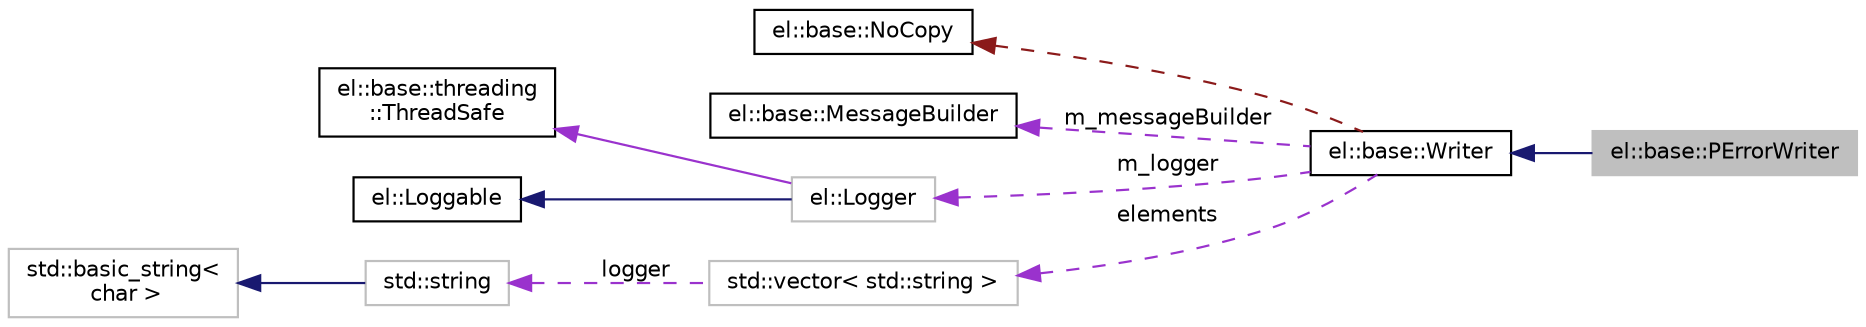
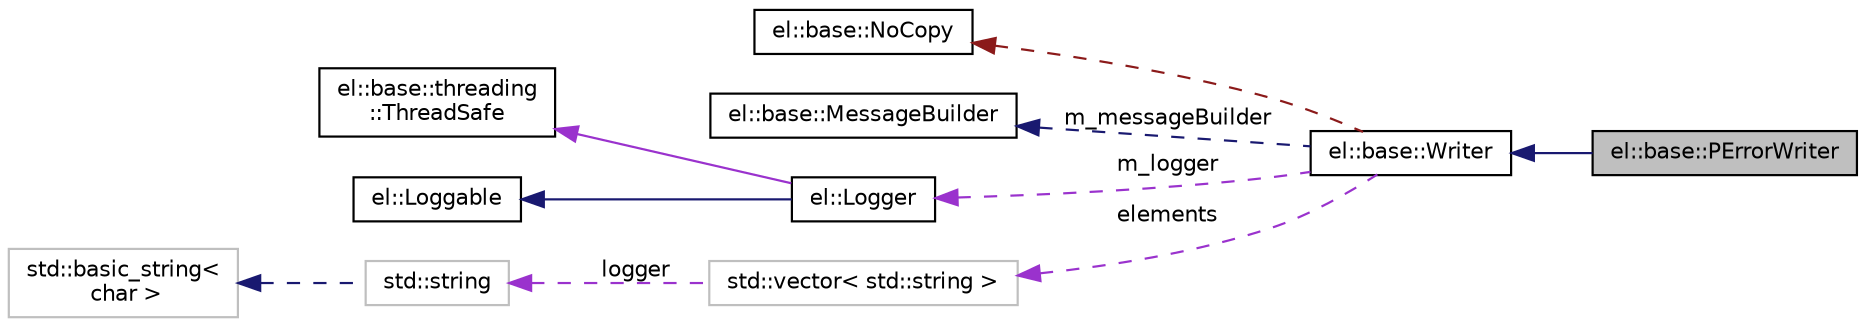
(1175, 137) -> (1175, 137)
(1725, 153) -> (1725, 153)
(863, 199) -> (863, 199)
(313, 283) -> (313, 283)
